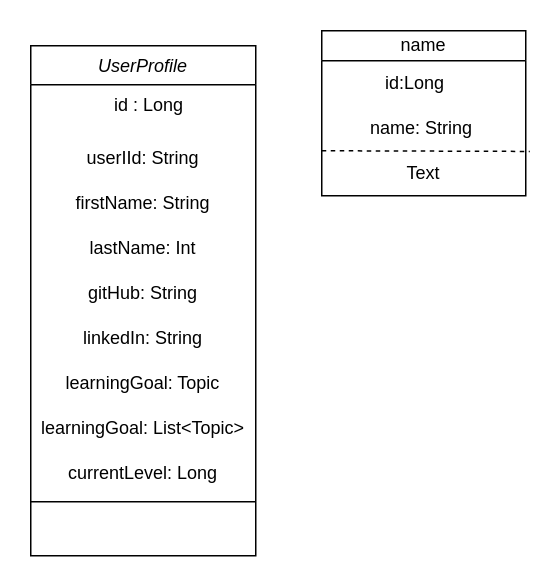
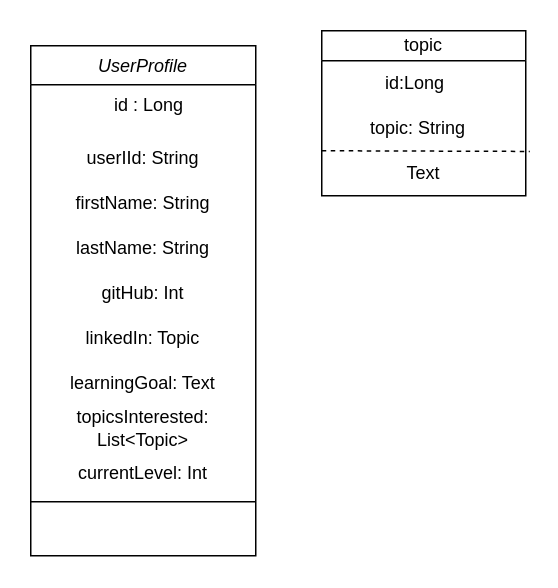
(424, 46) -> (424, 46)
(384, 128) -> (387, 128)
(143, 248) -> (143, 248)
(143, 293) -> (143, 293)
(143, 338) -> (143, 338)
(143, 383) -> (143, 383)
(143, 428) -> (143, 428)
(143, 473) -> (143, 473)
